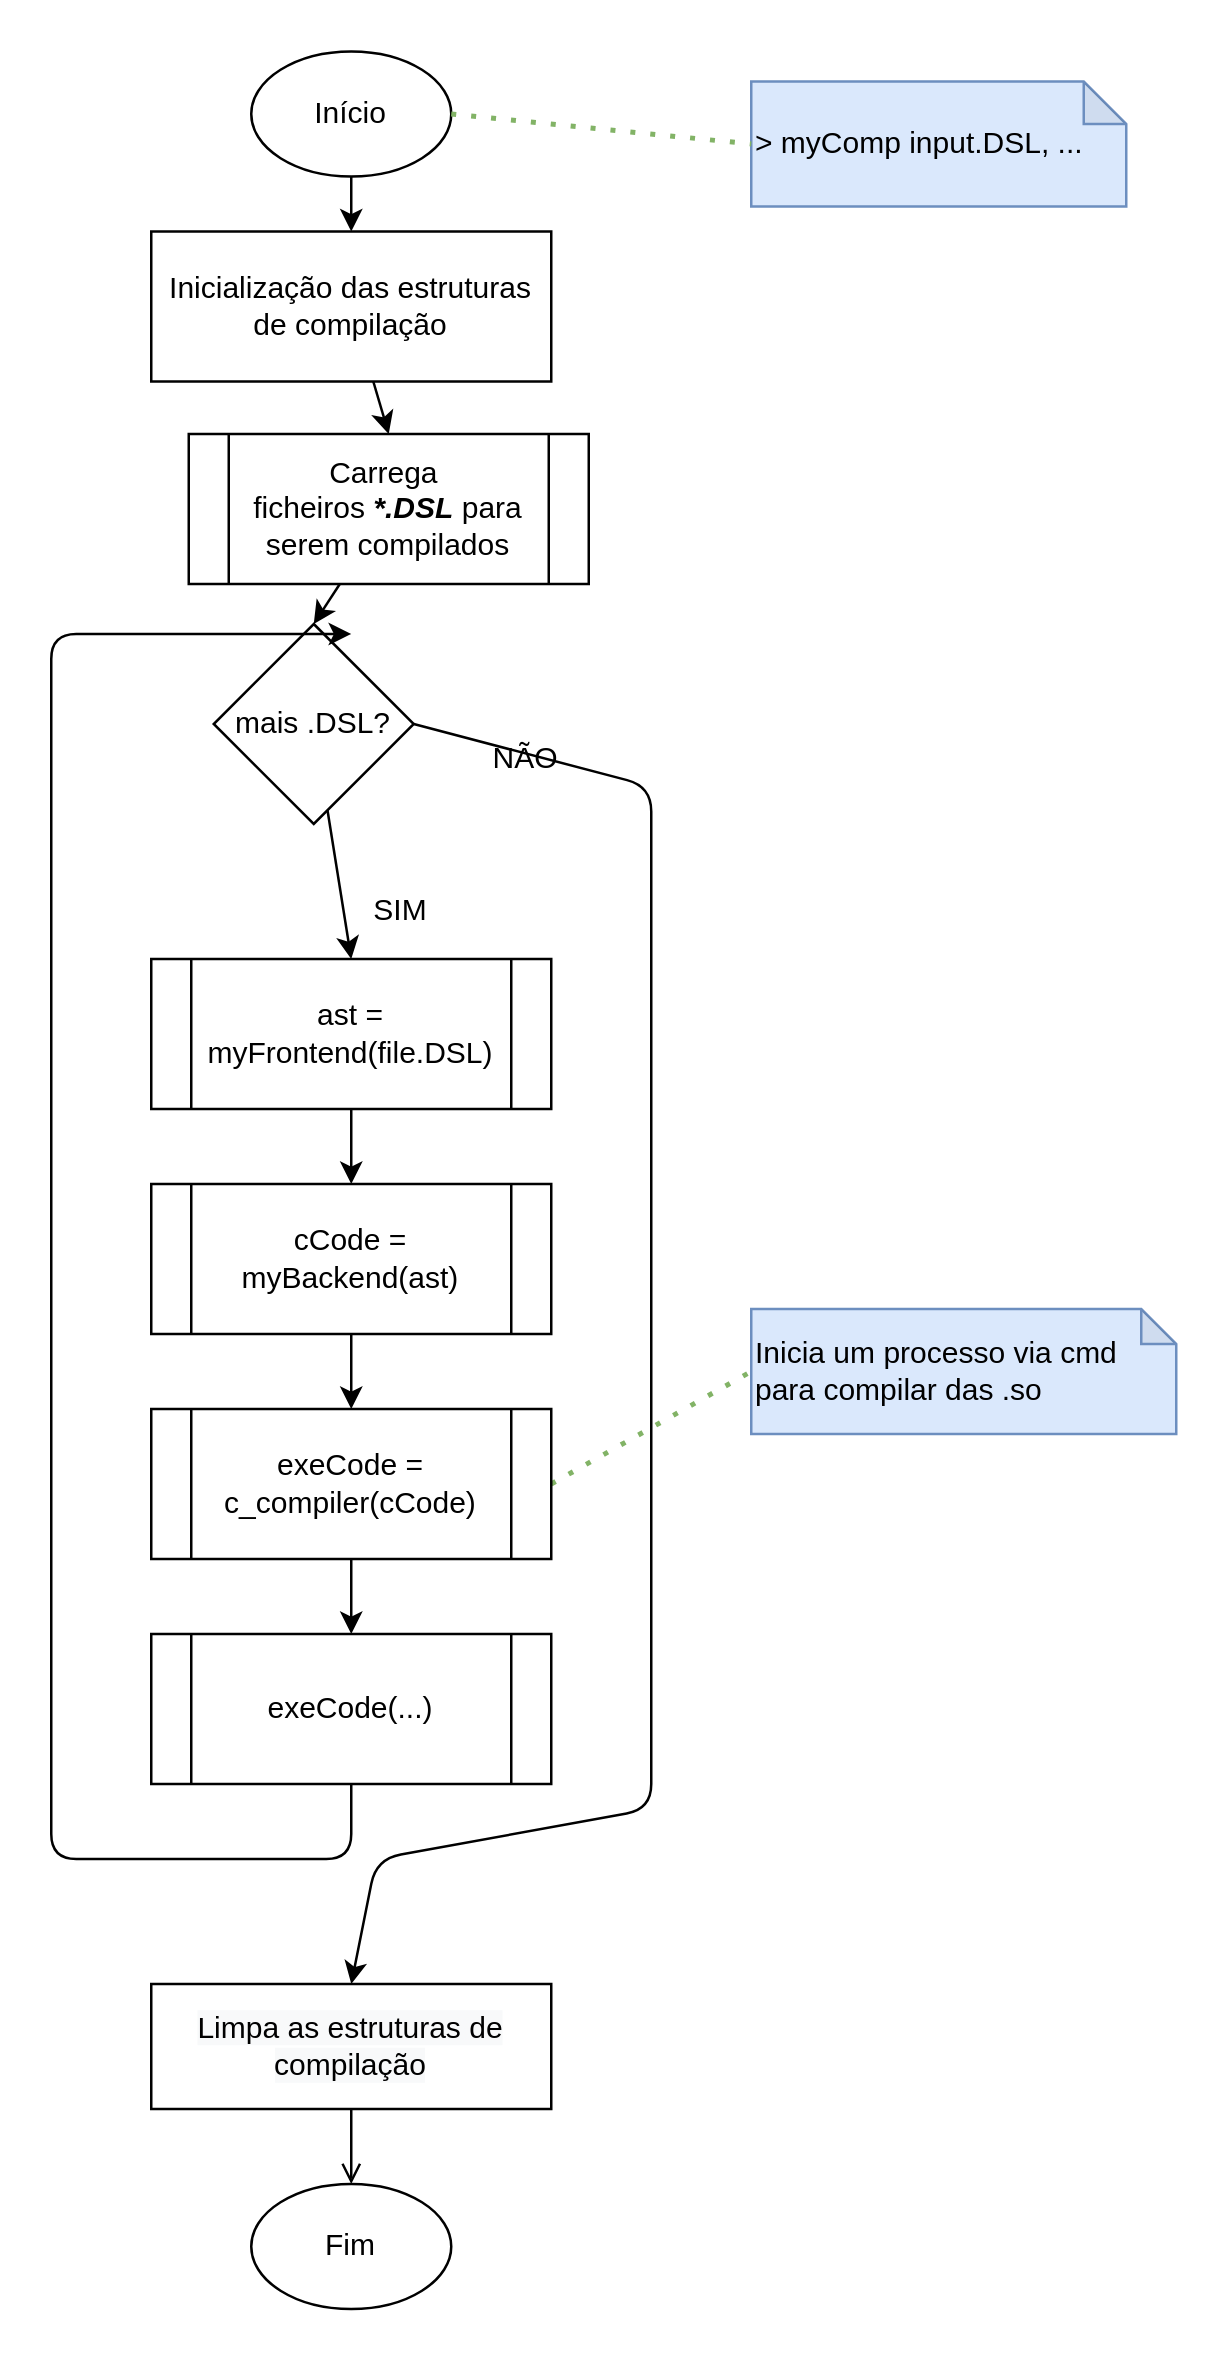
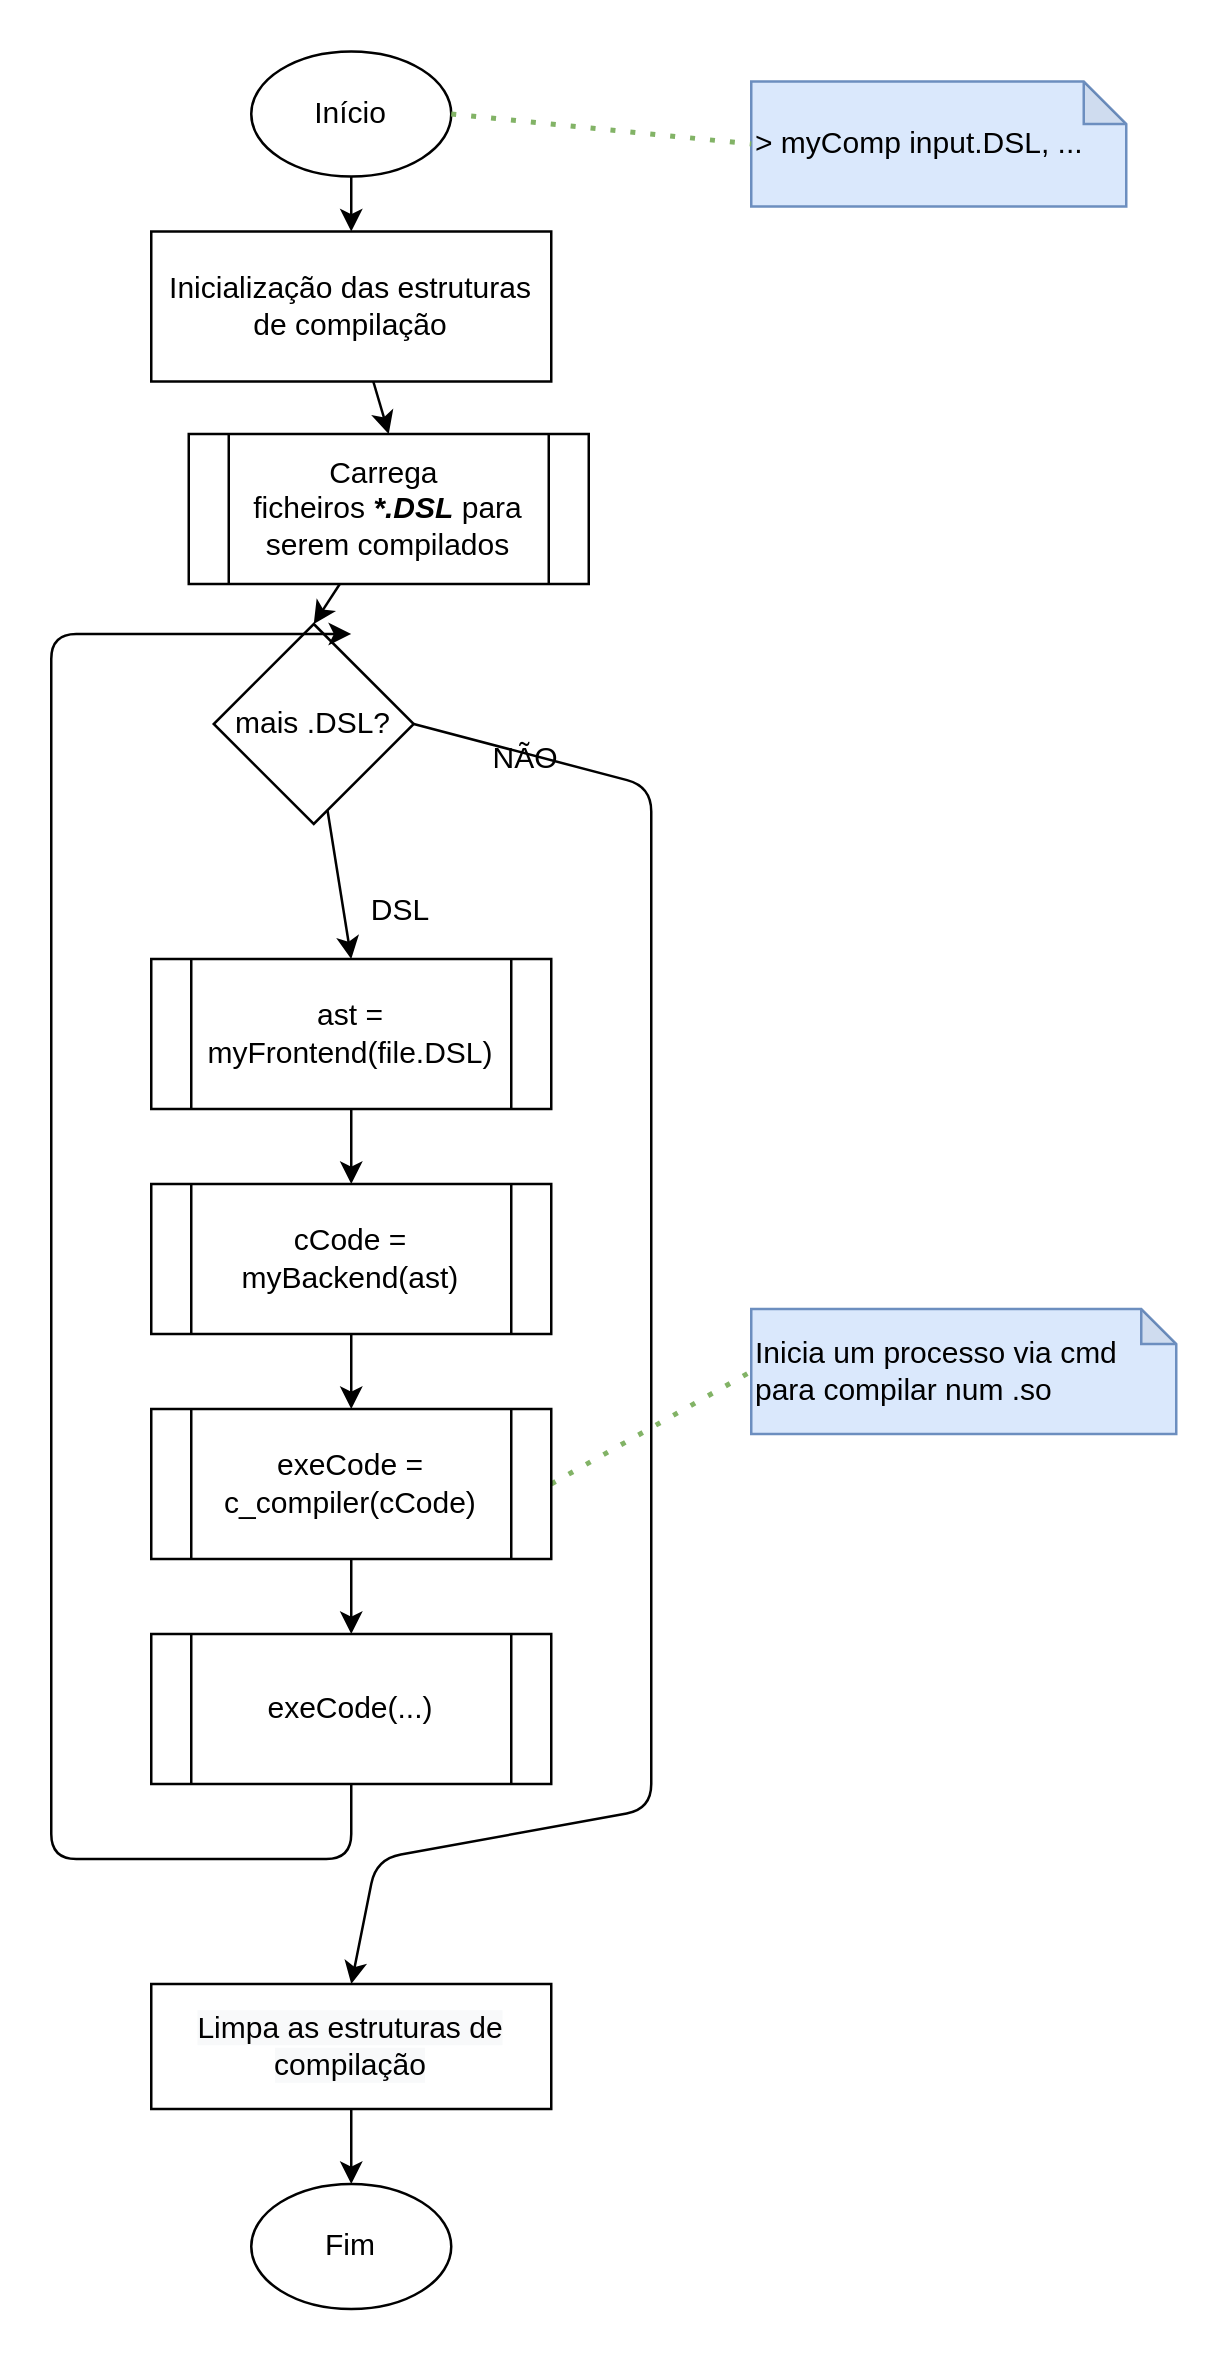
(401, 911) -> (401, 911)
(966, 1371) -> (966, 1371)
(351, 2170) -> (351, 2166)
